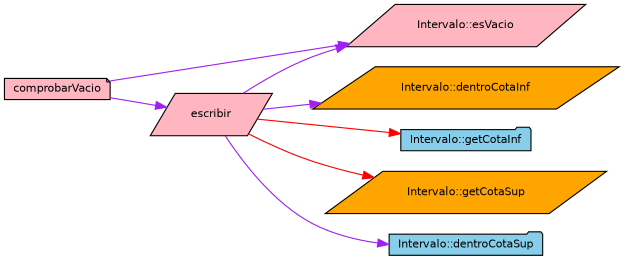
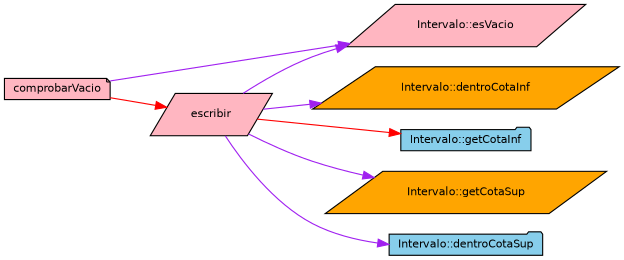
(133, 102) -> (133, 102)
(304, 158) -> (304, 158)
